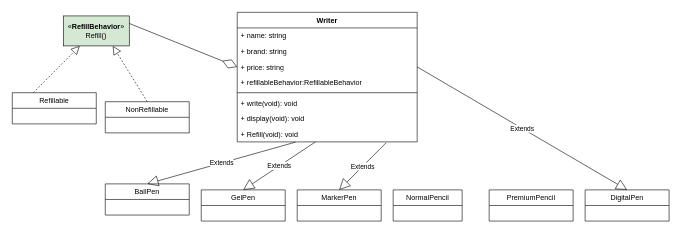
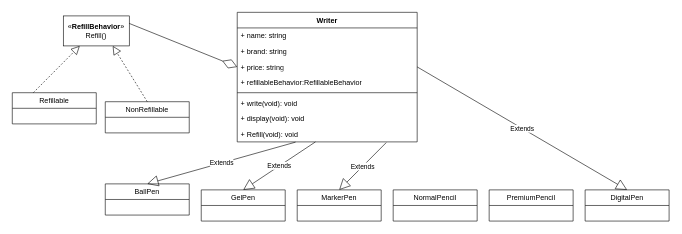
(96, 31) -> (96, 31)
(428, 206) -> (435, 206)
